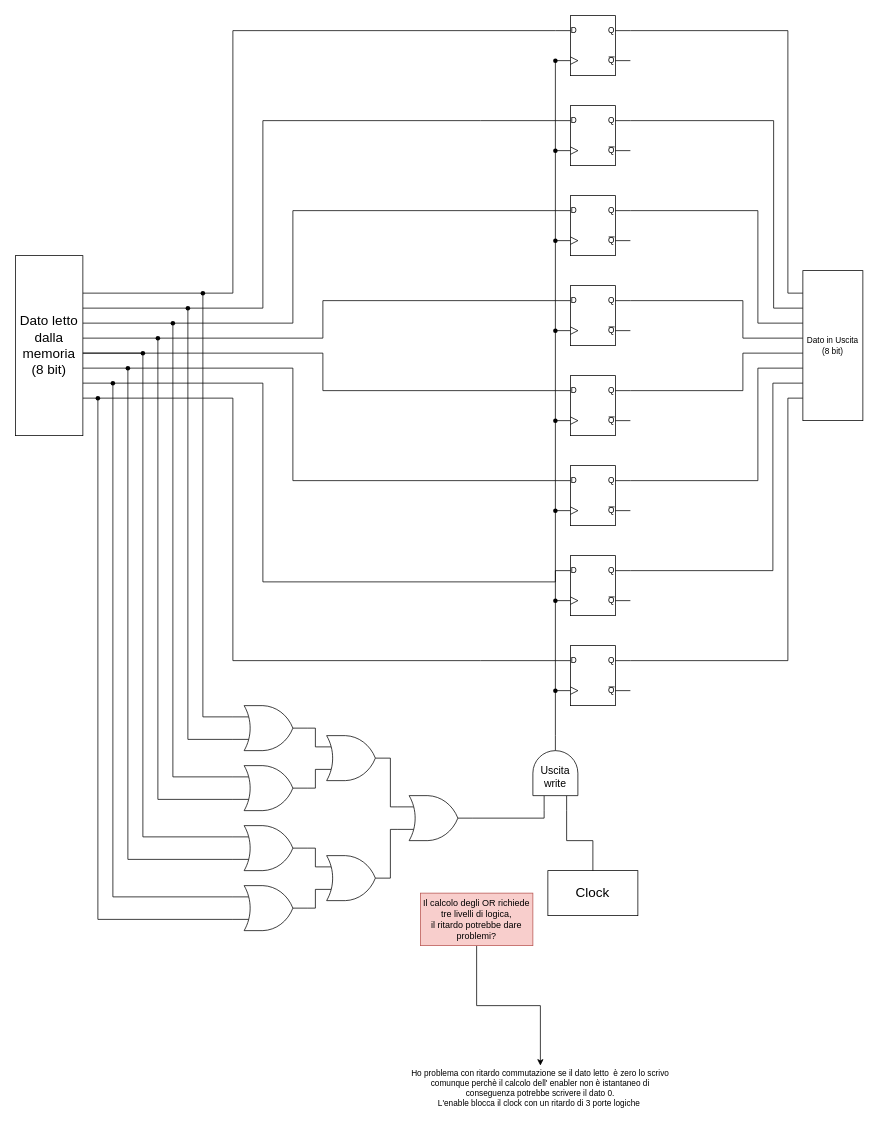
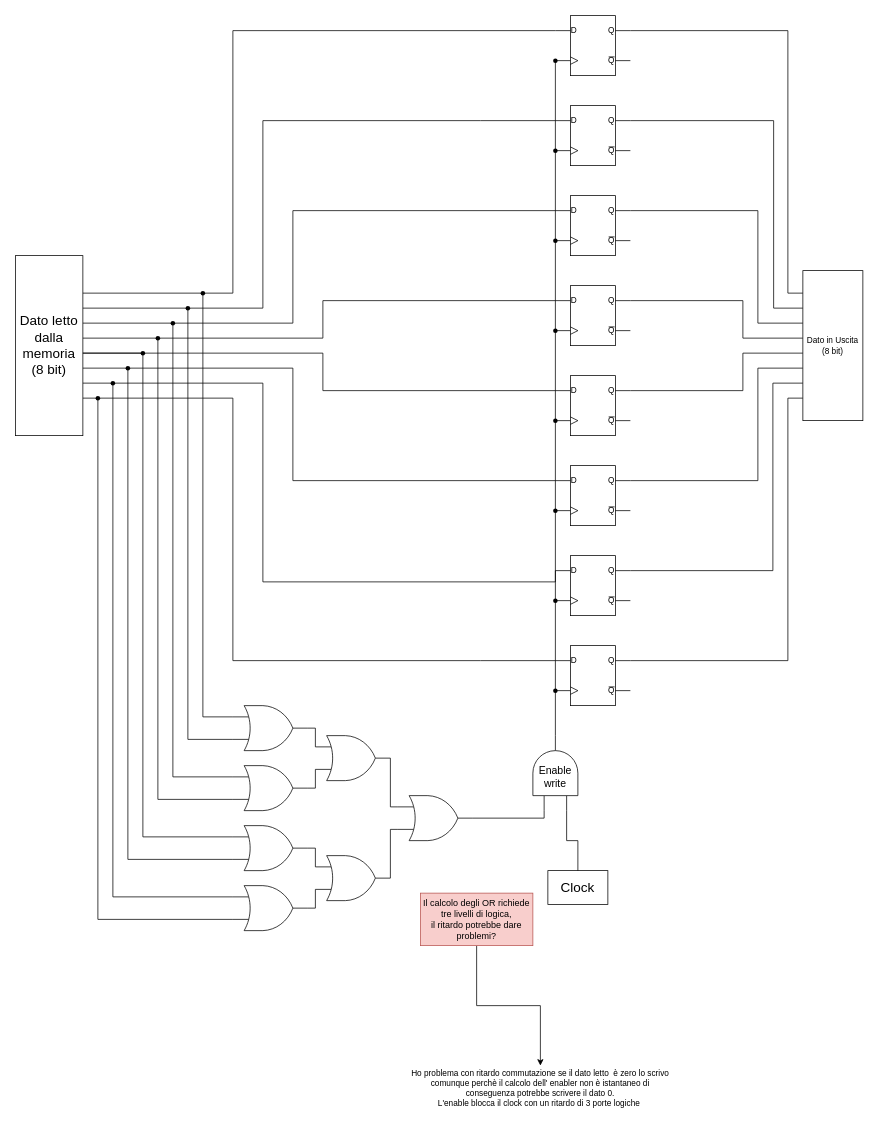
(555, 777) -> (555, 777)
(593, 893) -> (578, 887)
